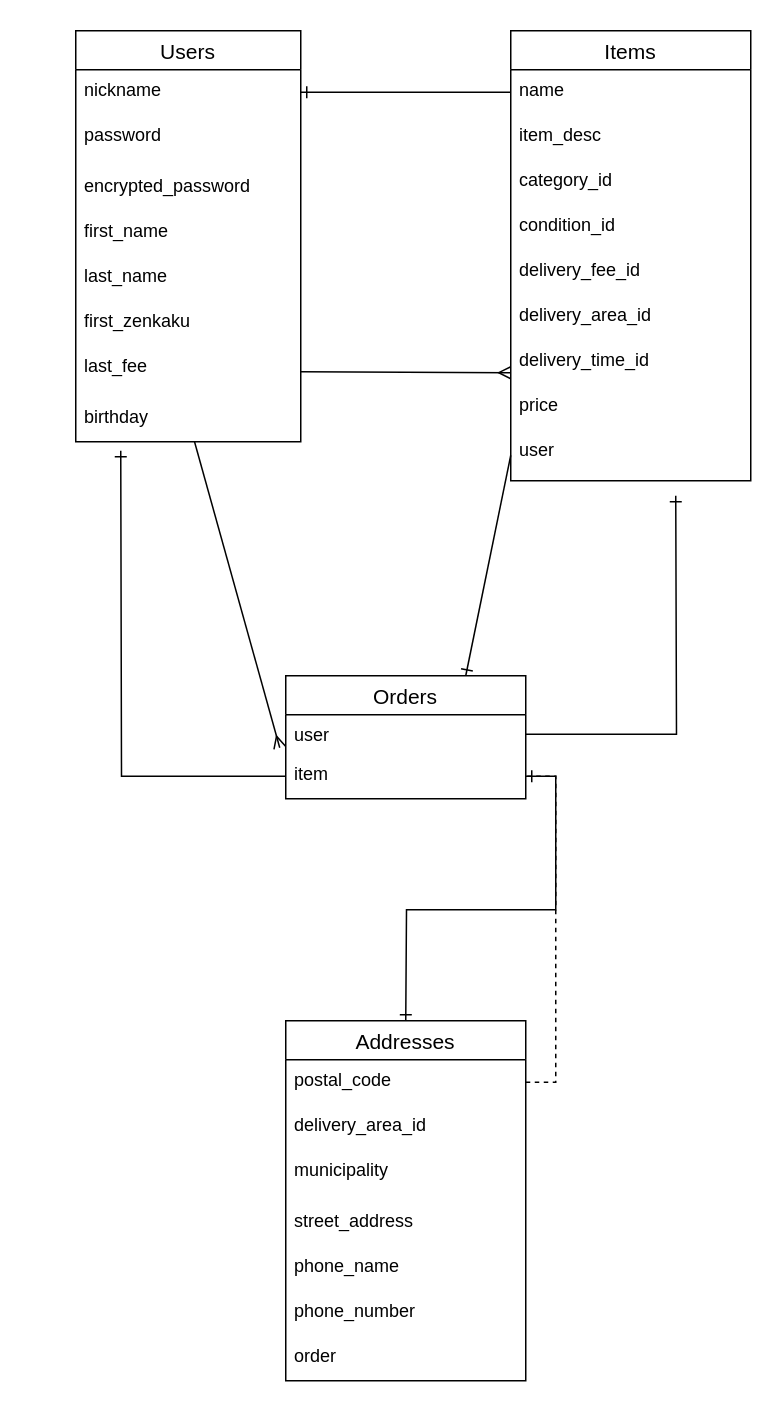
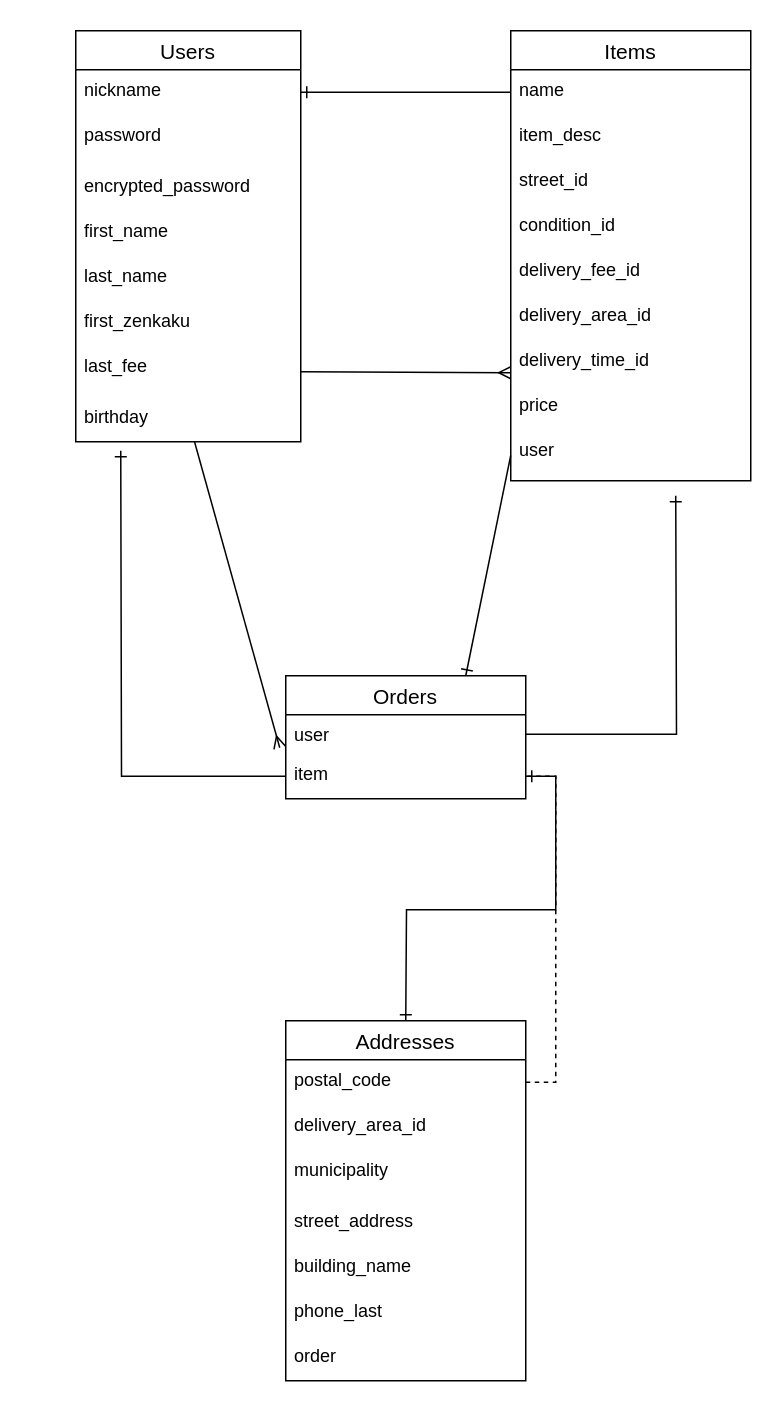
(572, 180) -> (562, 180)
(344, 1266) -> (353, 1266)
(354, 1311) -> (342, 1311)
